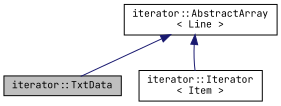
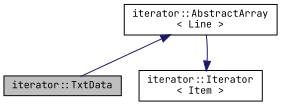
(194, 58) -> (207, 48)
